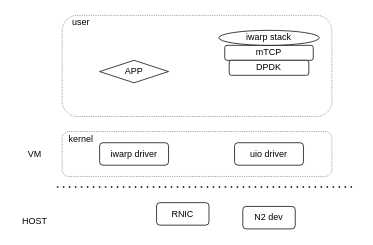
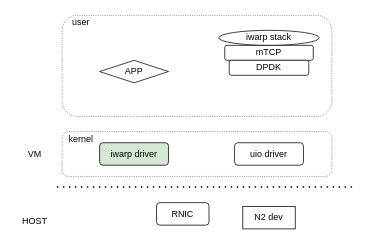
(134, 154) -> (134, 154)
(269, 218) -> (269, 218)
